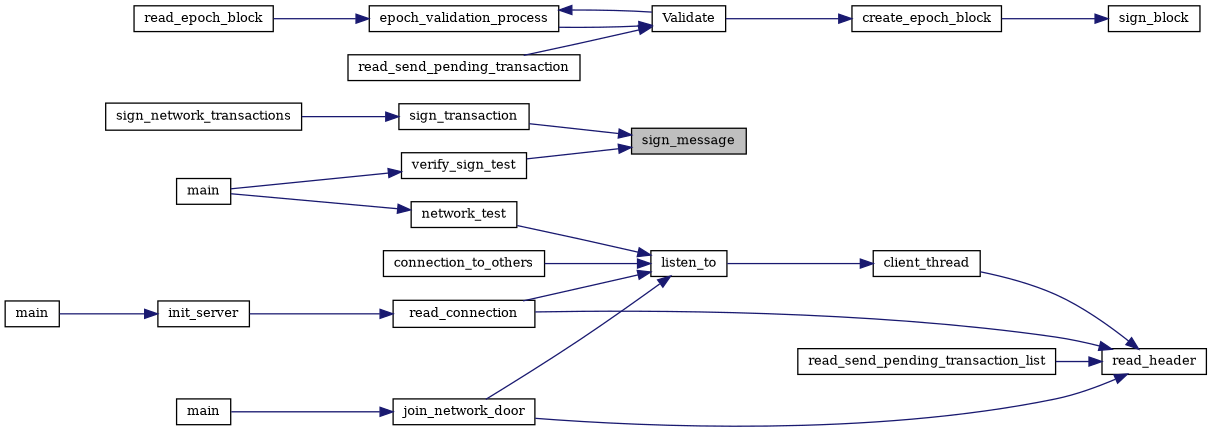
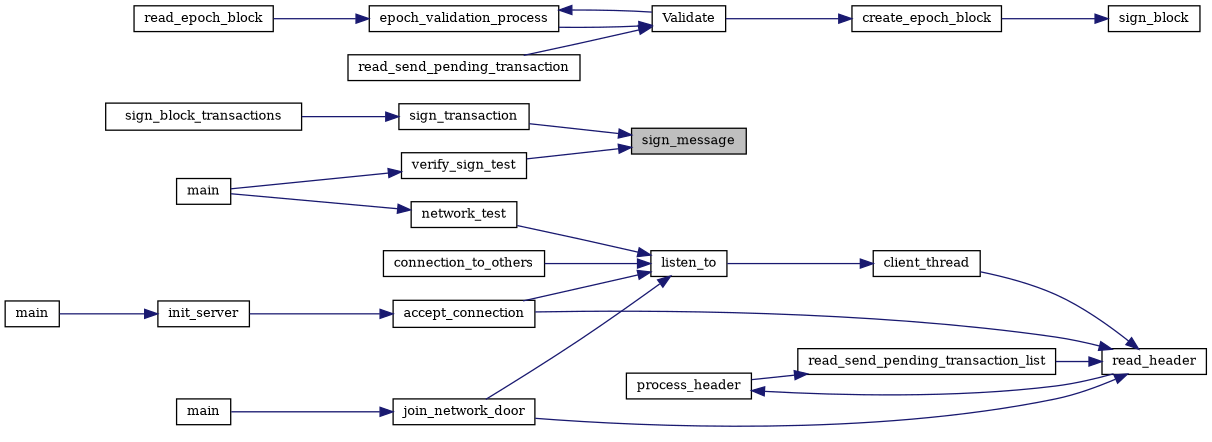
(204, 117) -> (204, 117)
(464, 314) -> (464, 314)
none -> (689, 386)
